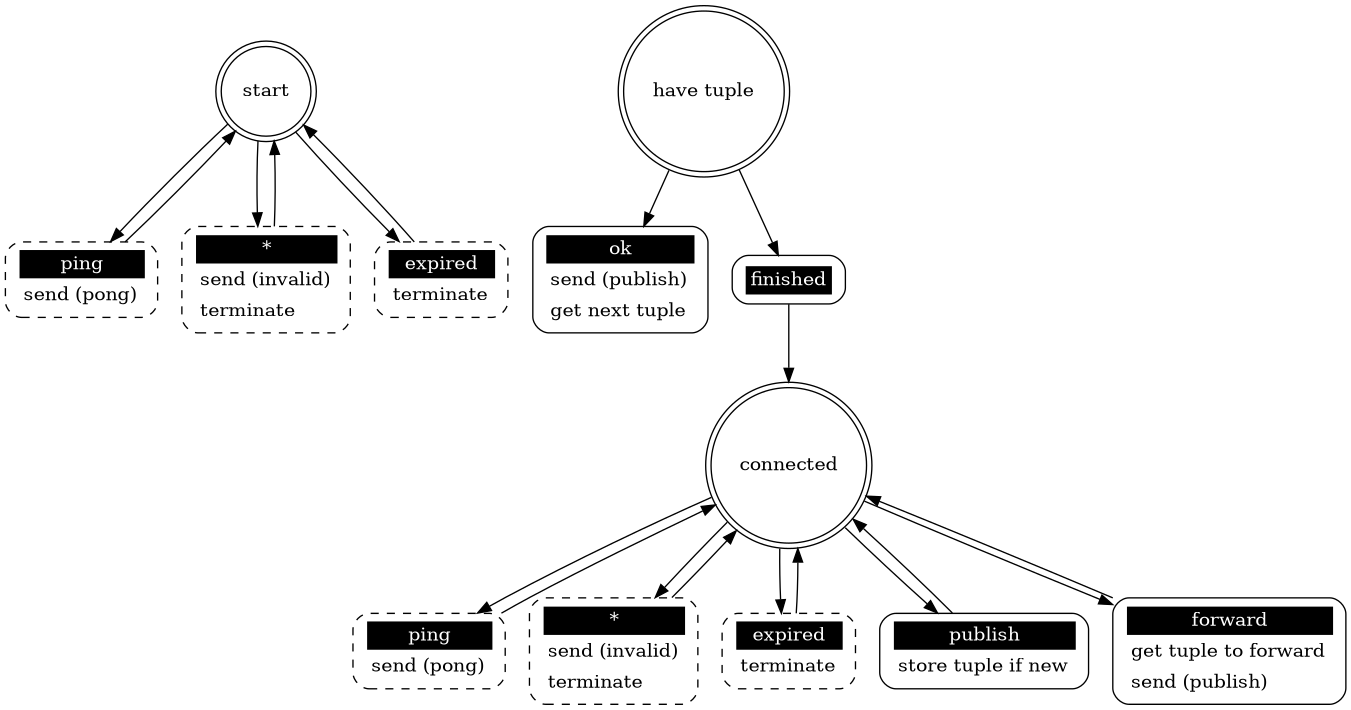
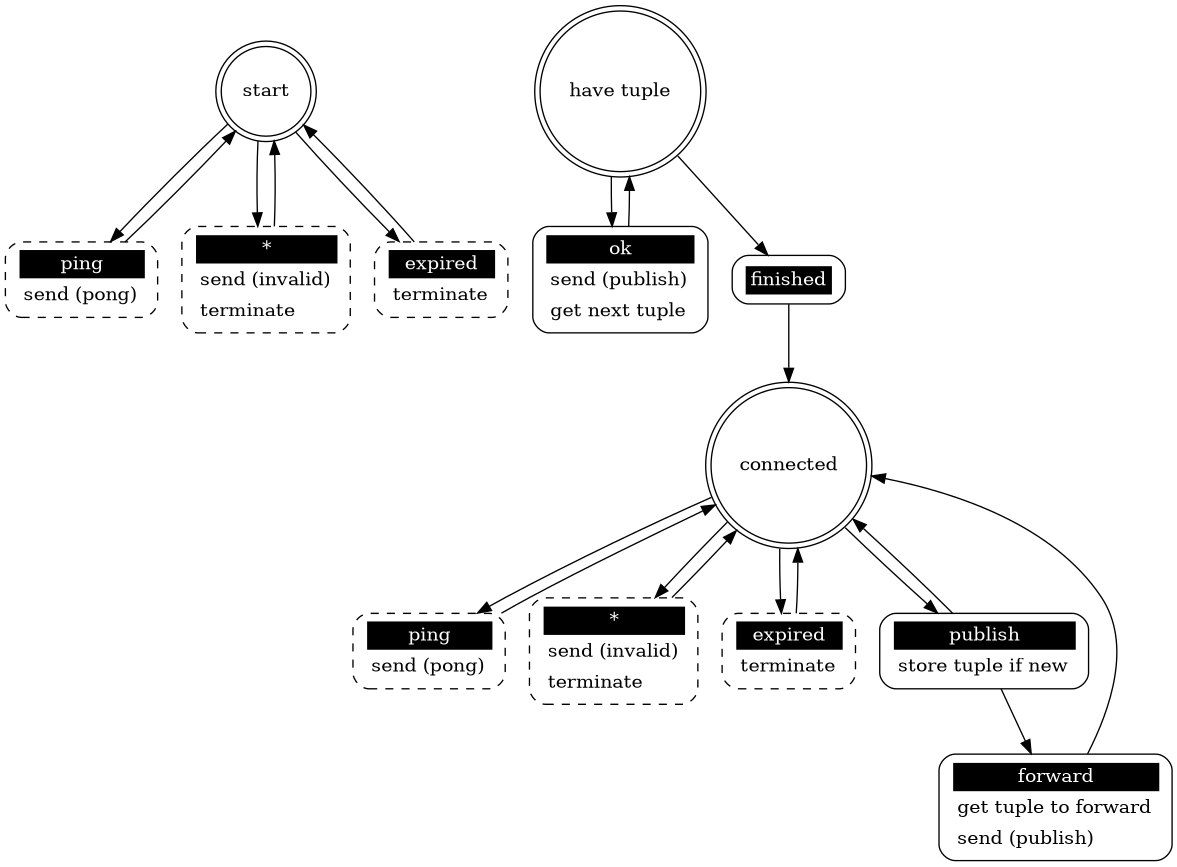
none -> (629, 208)
(982, 551) -> (1013, 715)
